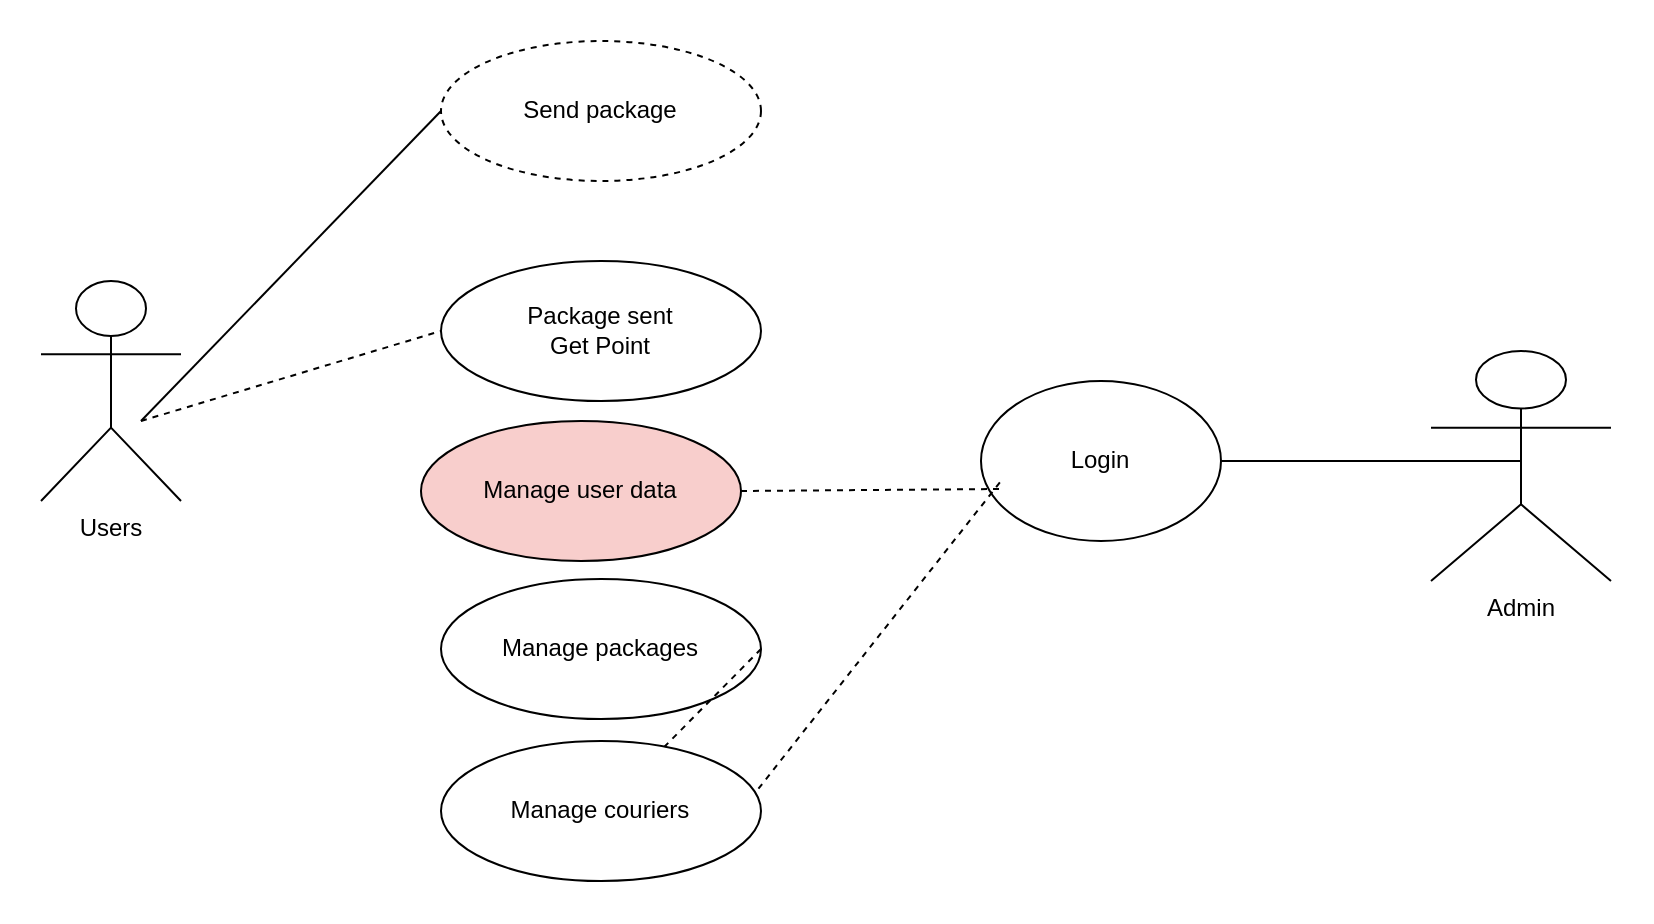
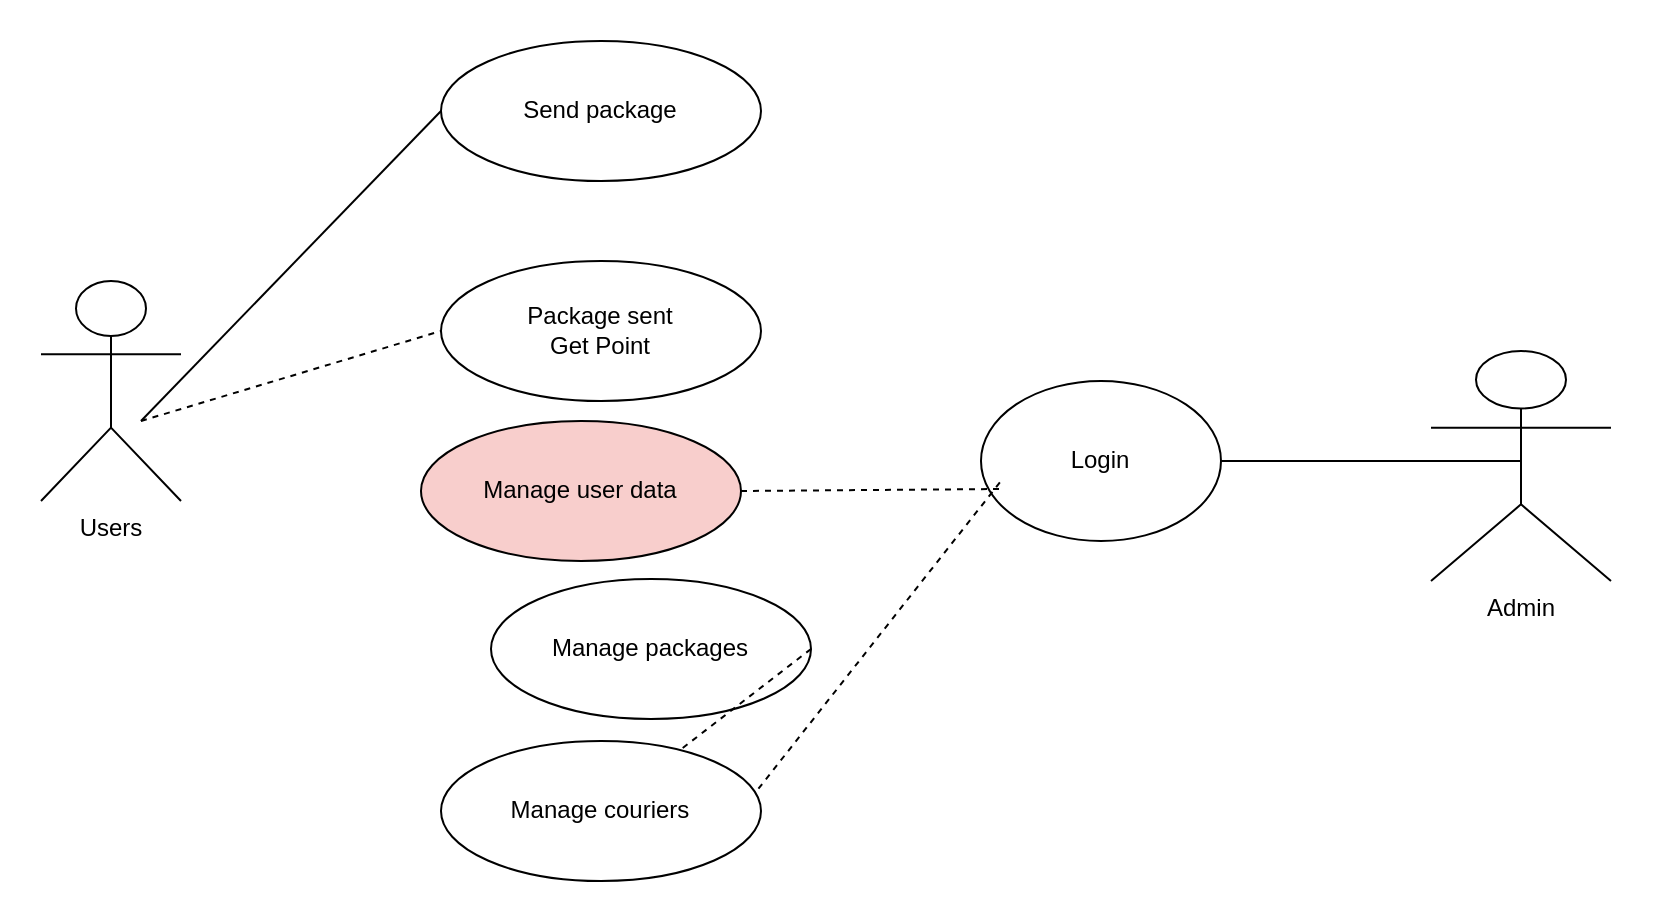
(601, 111) -> (601, 111)
(601, 649) -> (651, 649)
